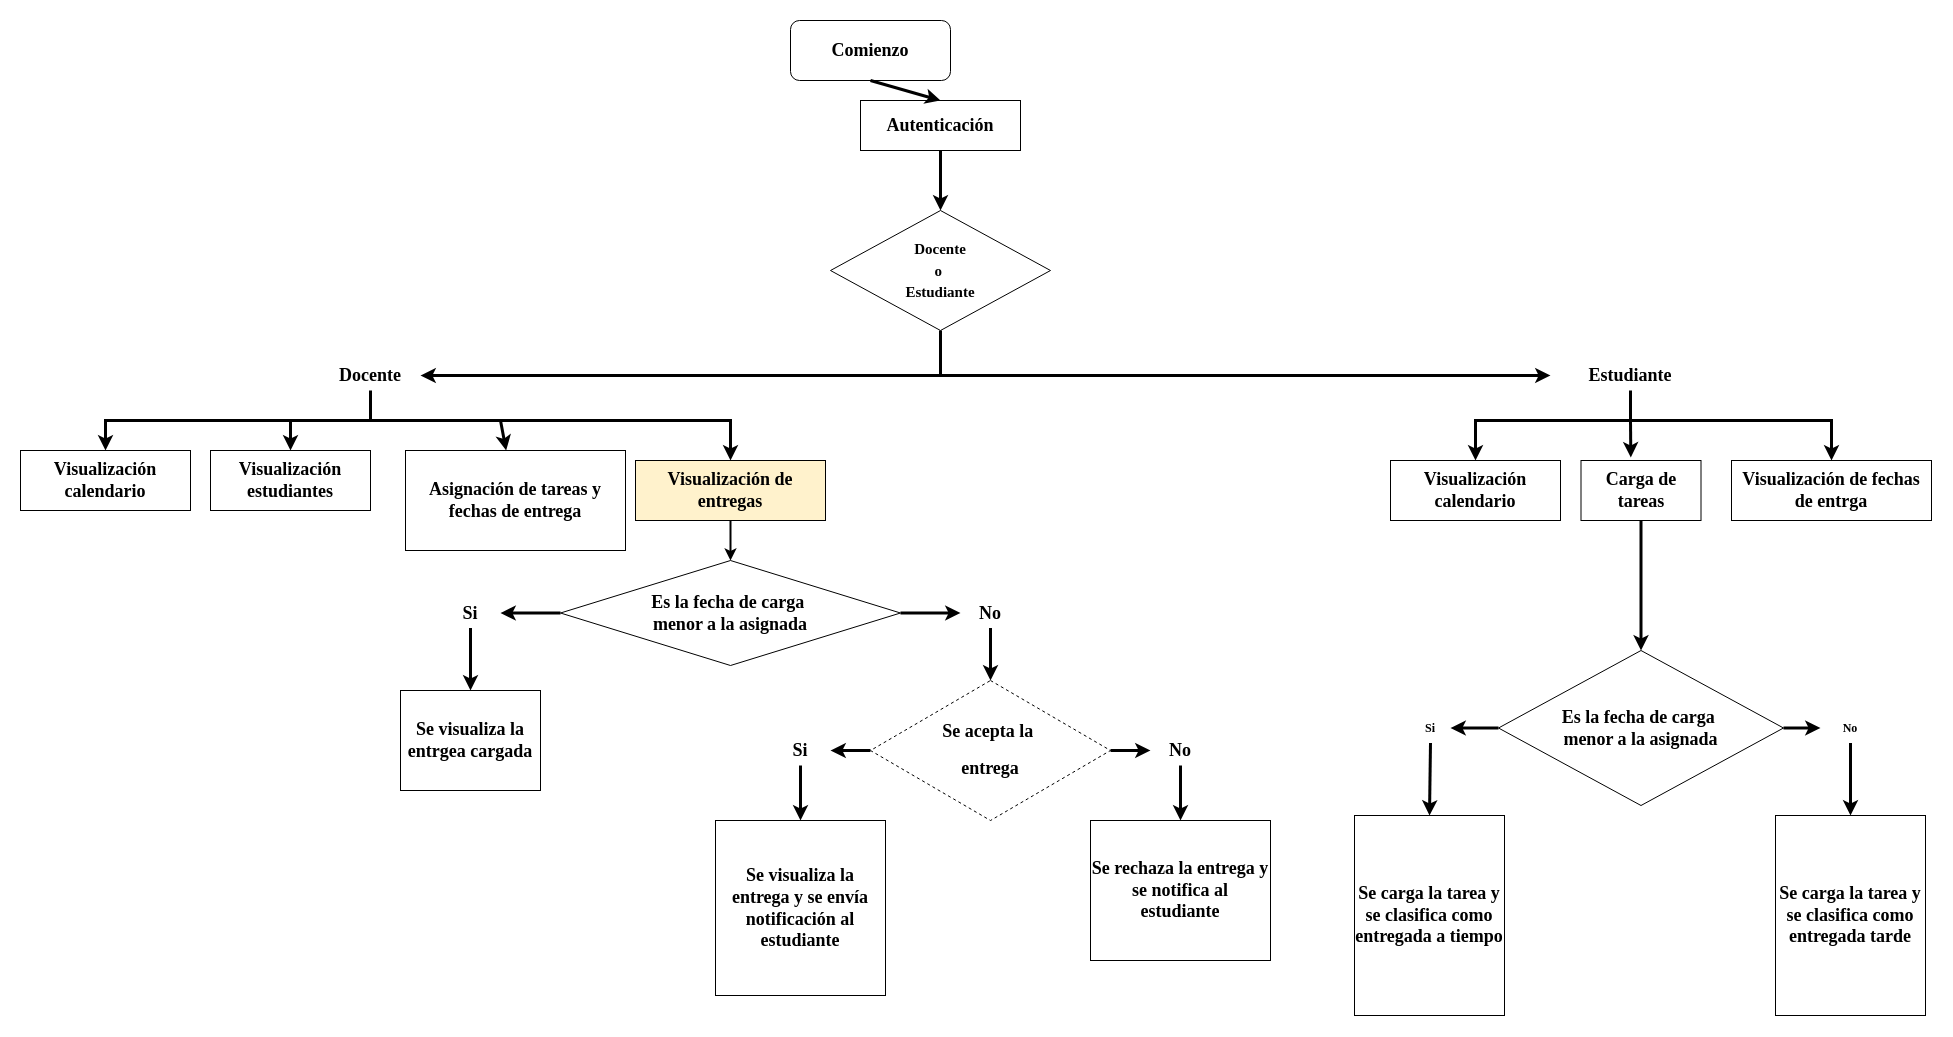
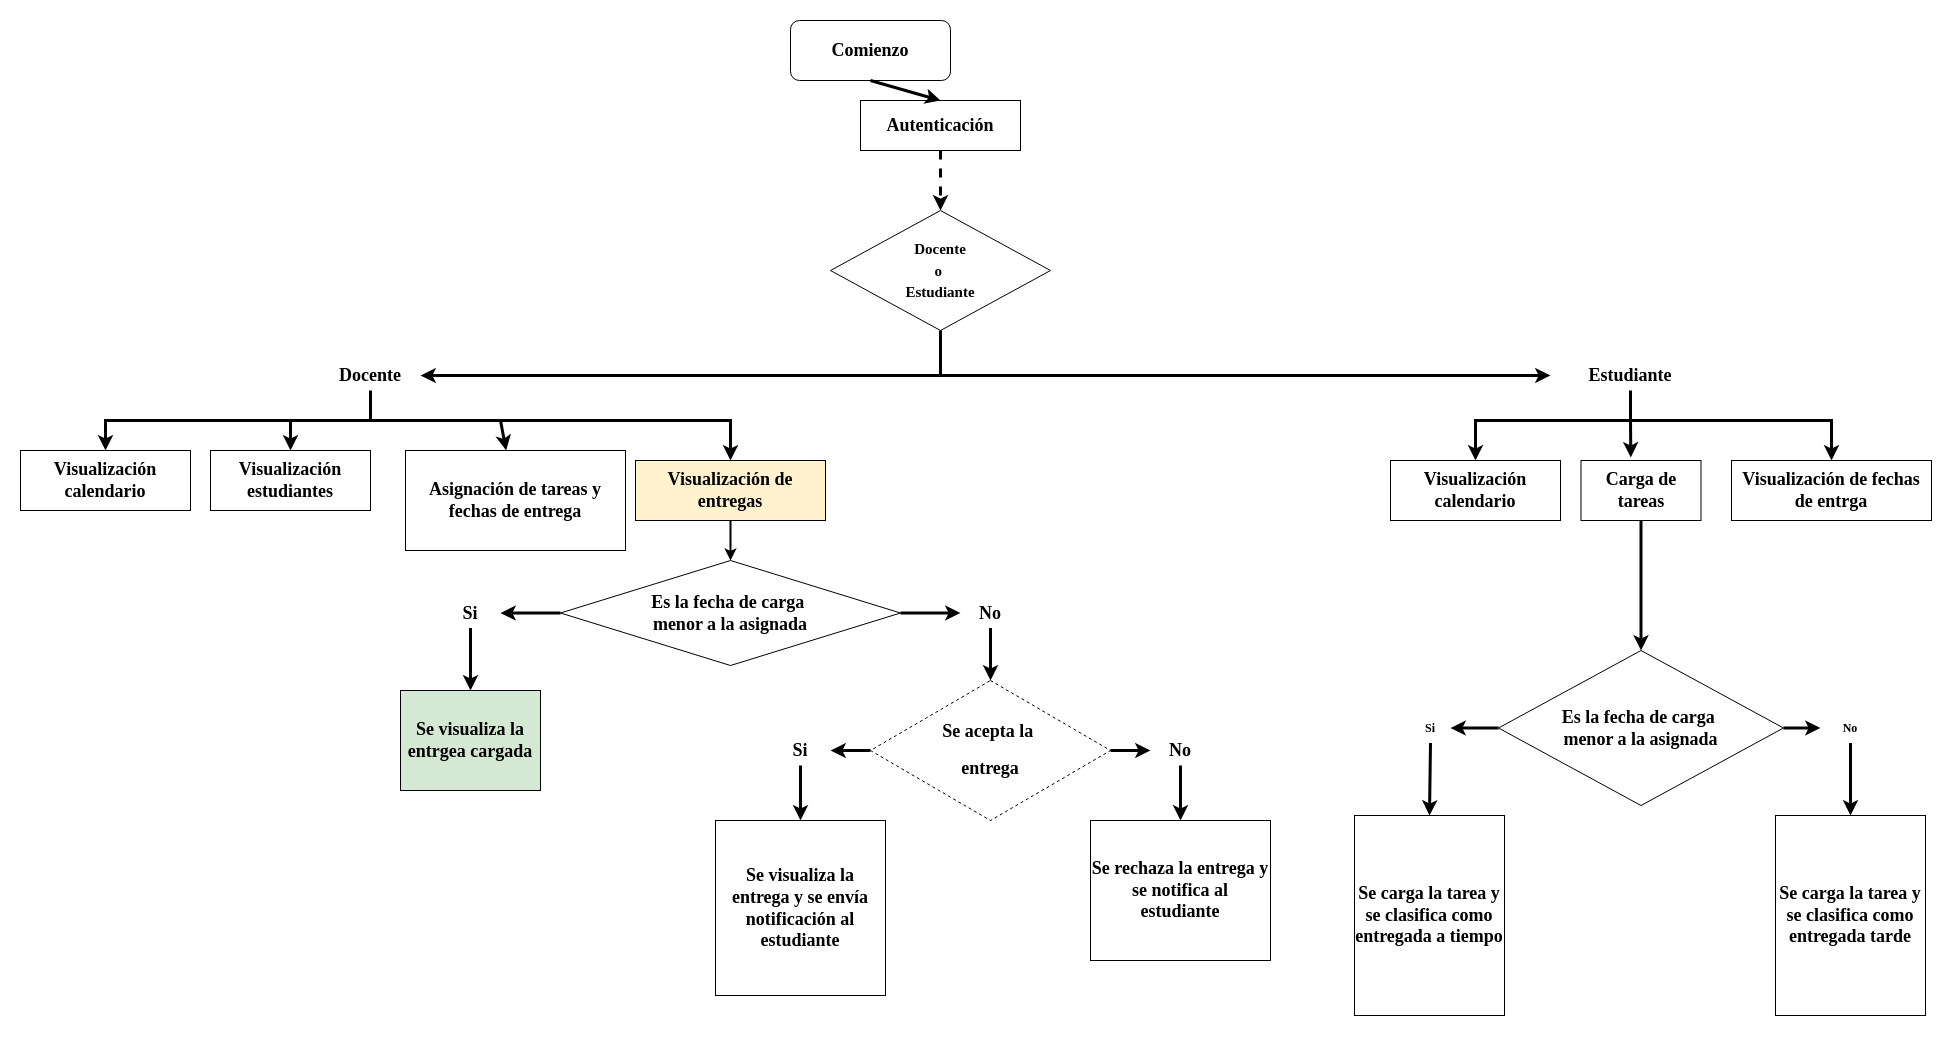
(941, 179) -> (941, 179)
(471, 741) -> (471, 741)
